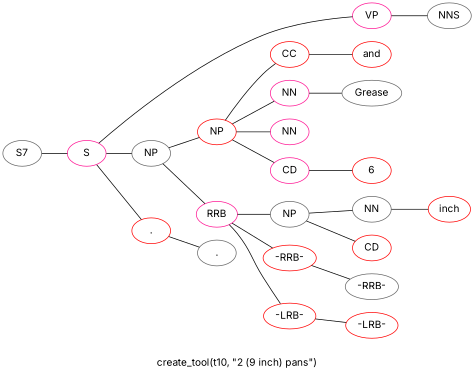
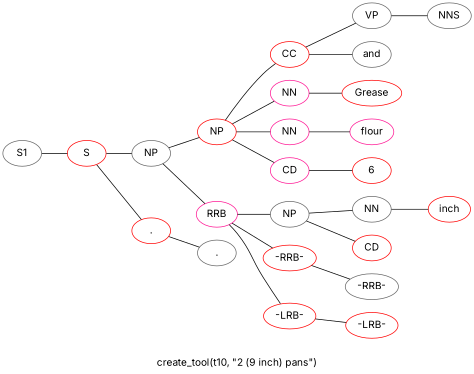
(372, 16) -> (372, 16)
(372, 54) -> (372, 54)
(216, 59) -> (331, 35)
(372, 93) -> (372, 93)
none -> (372, 132)
(22, 153) -> (22, 153)
(87, 153) -> (87, 153)
